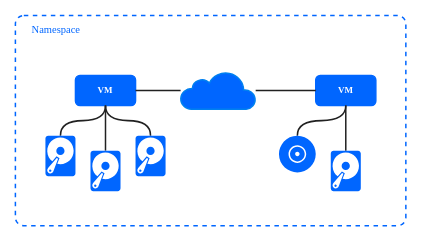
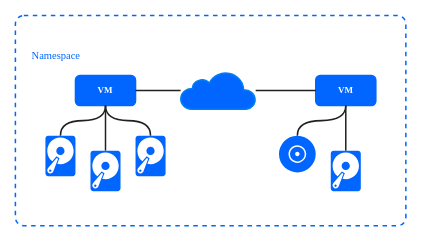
(53, 30) -> (53, 57)
